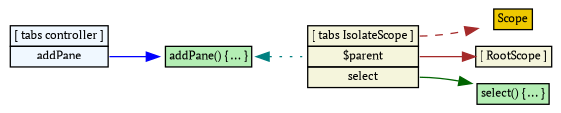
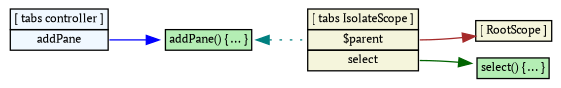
(513, 19) -> none
